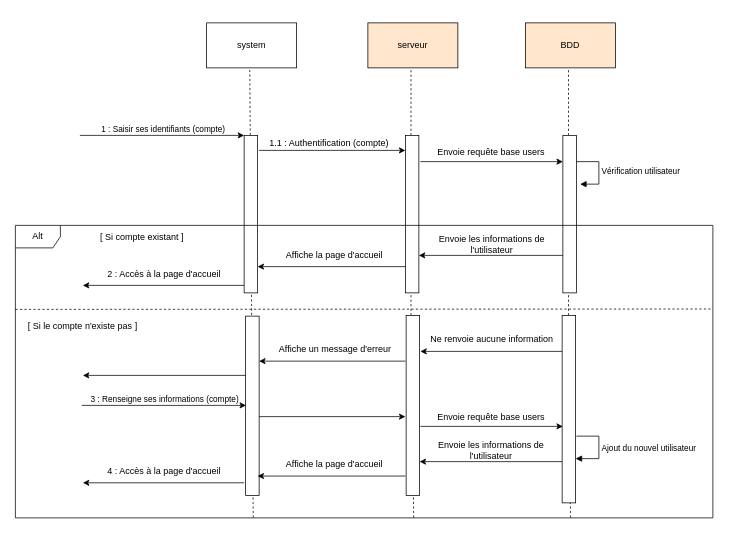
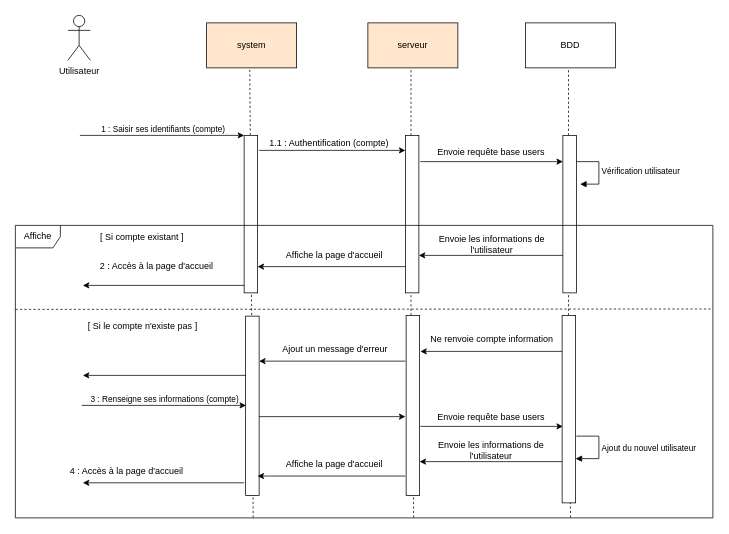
none -> (79, 38)
(252, 45) -> (252, 45)
(570, 45) -> (570, 45)
(38, 237) -> (38, 237)
(164, 274) -> (156, 267)
(83, 327) -> (143, 327)
(492, 339) -> (492, 339)
(335, 349) -> (335, 349)
(164, 472) -> (126, 472)
